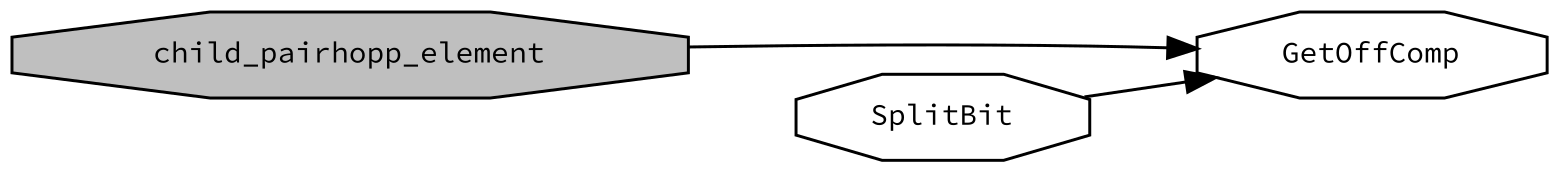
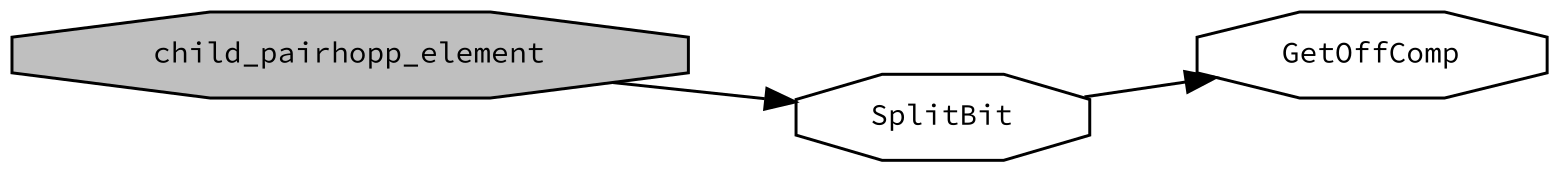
(928, 45) -> (689, 91)
